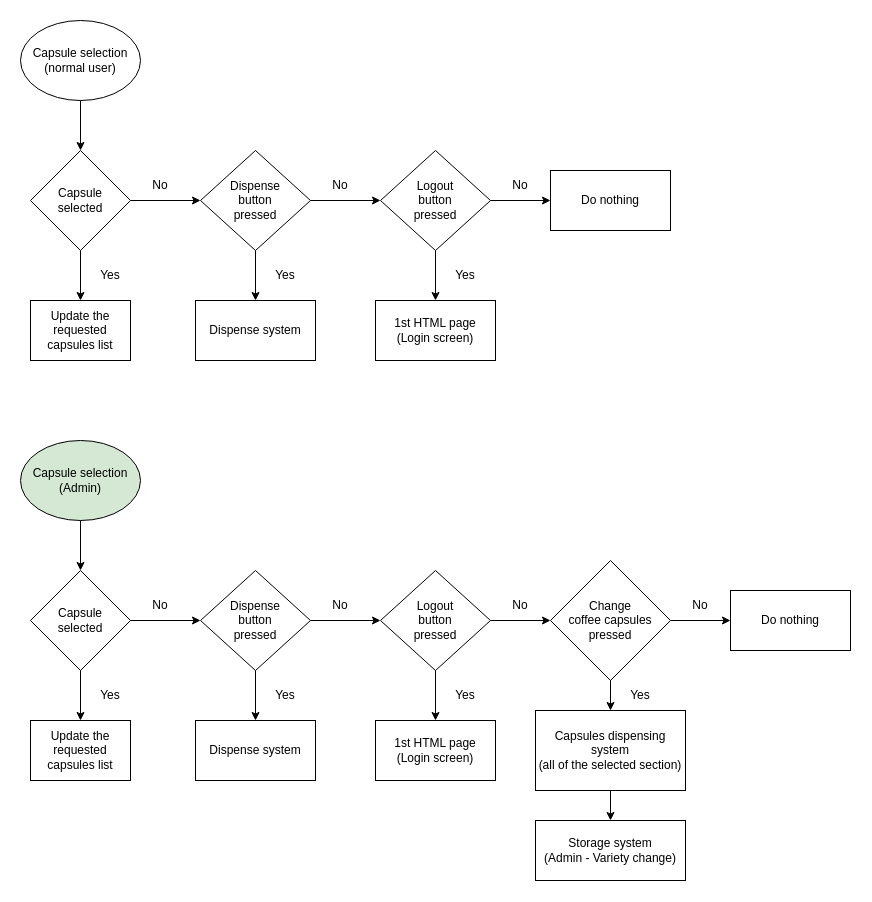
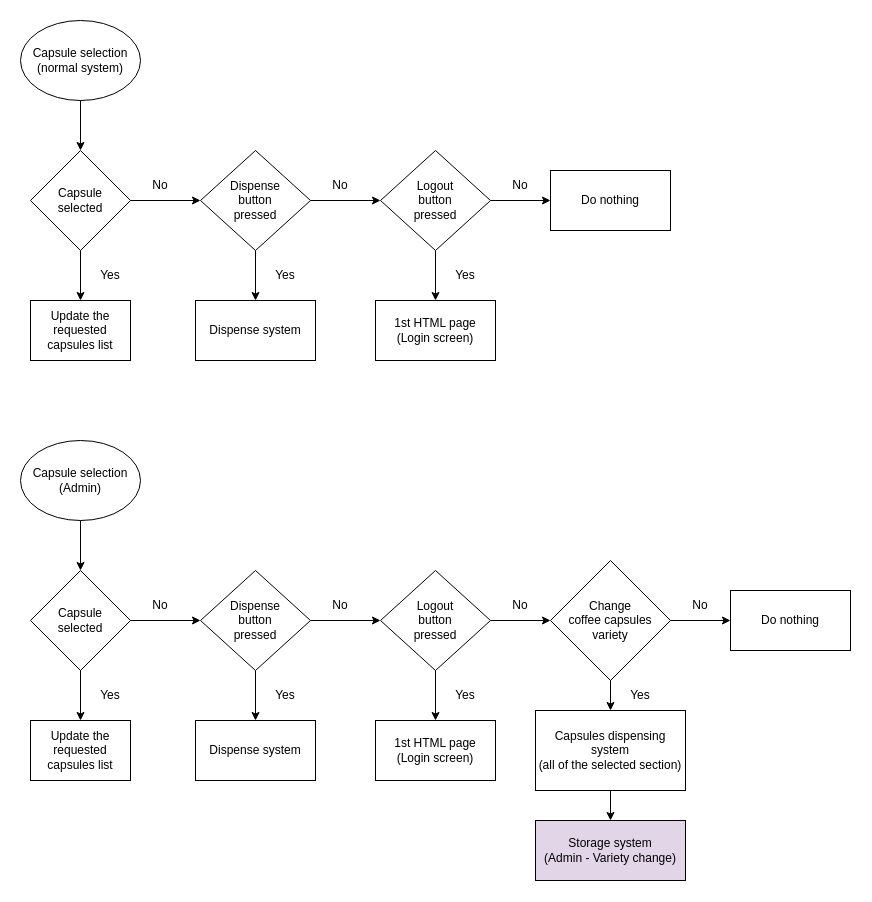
(81, 61) -> (81, 61)
(81, 481) -> (81, 481)
(611, 621) -> (611, 621)
(611, 851) -> (611, 851)
